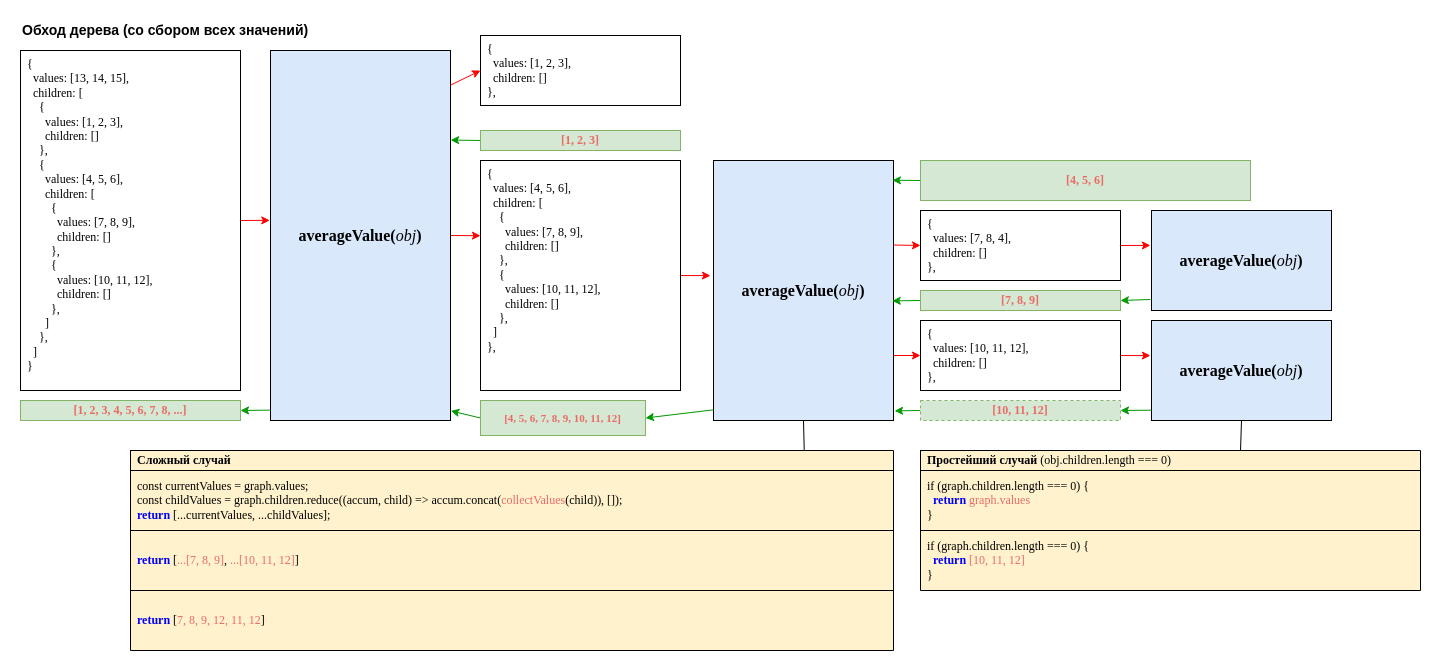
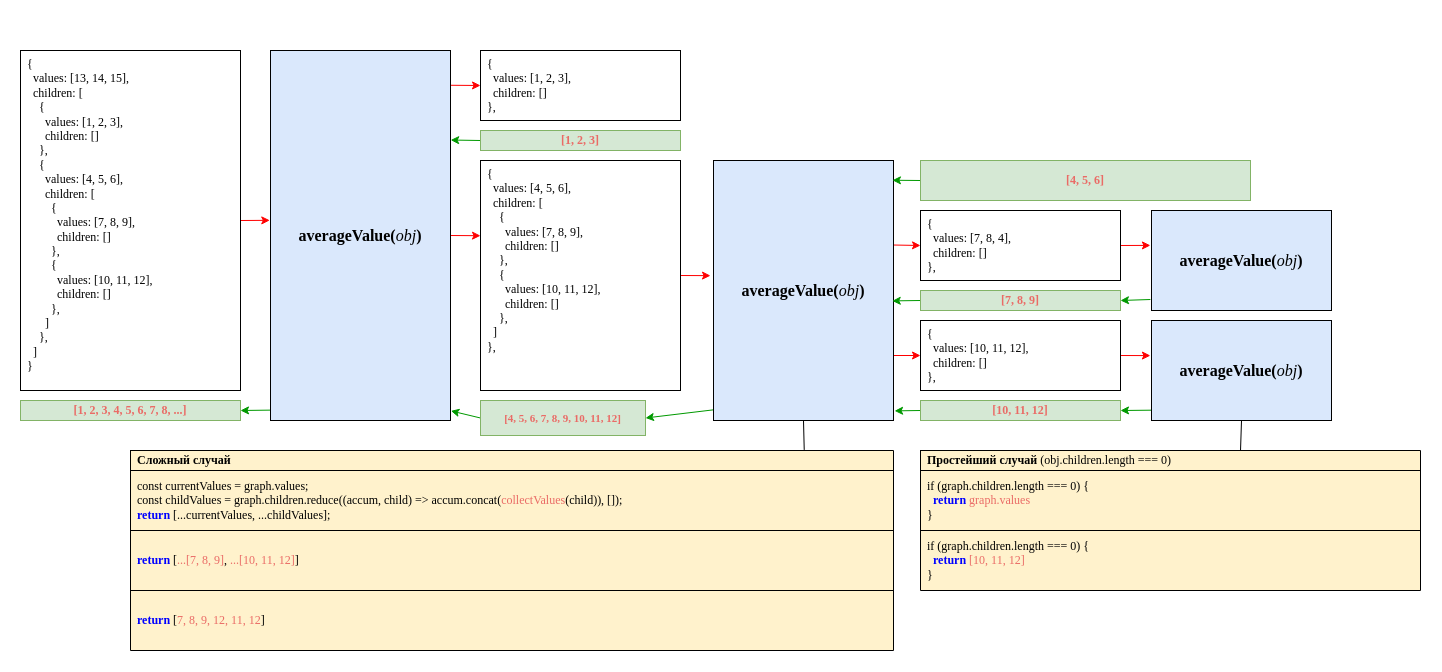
(171, 31) -> none
(581, 71) -> (581, 86)
(1021, 411) -> (1021, 411)
